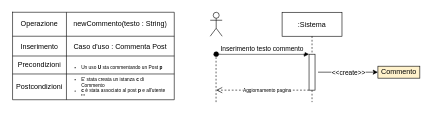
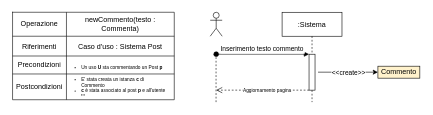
(120, 24) -> (120, 24)
(39, 47) -> (39, 47)
(120, 47) -> (120, 47)
